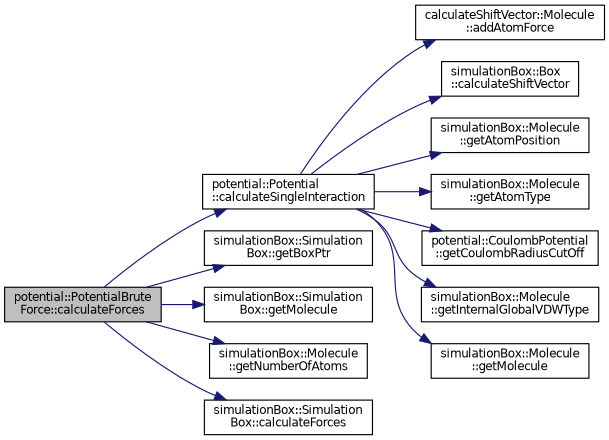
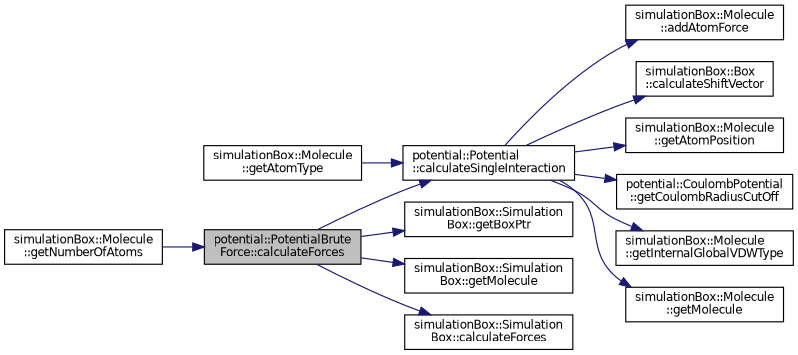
(510, 22) -> (705, 22)
(397, 192) -> (377, 163)
(180, 331) -> (177, 247)
